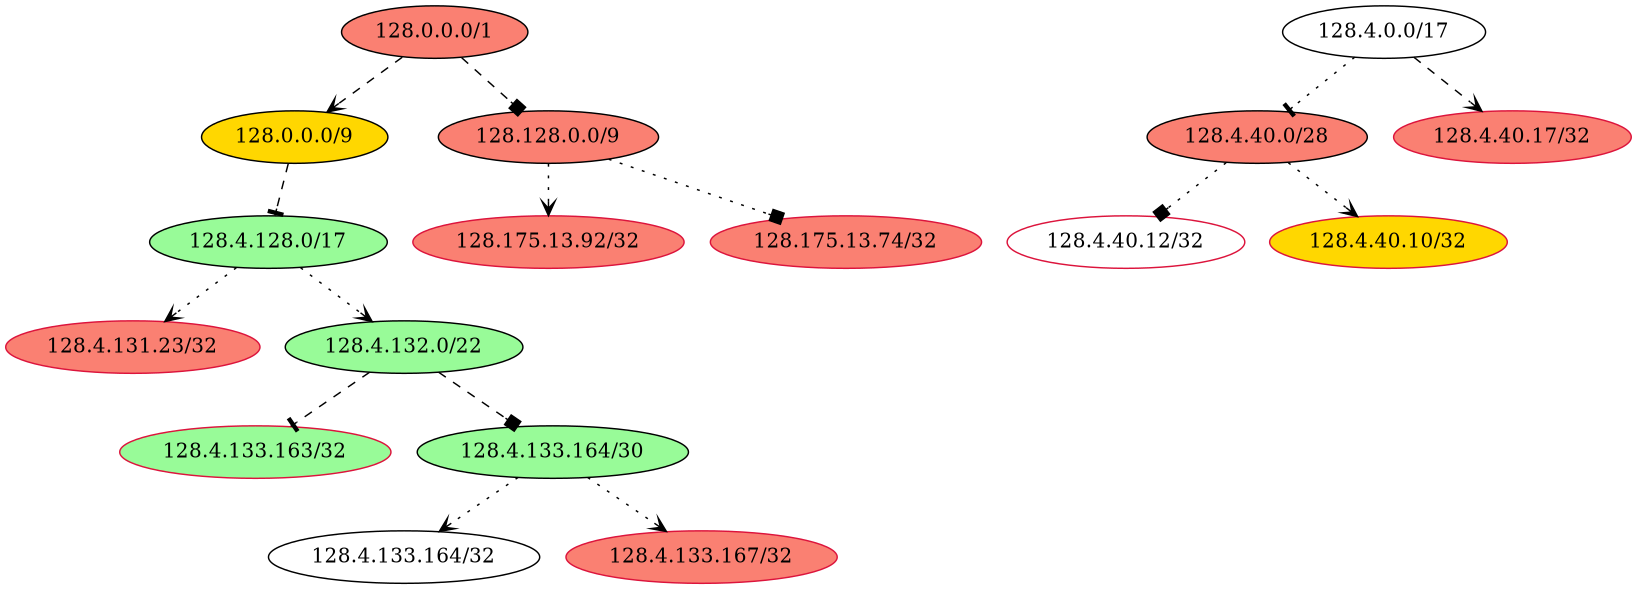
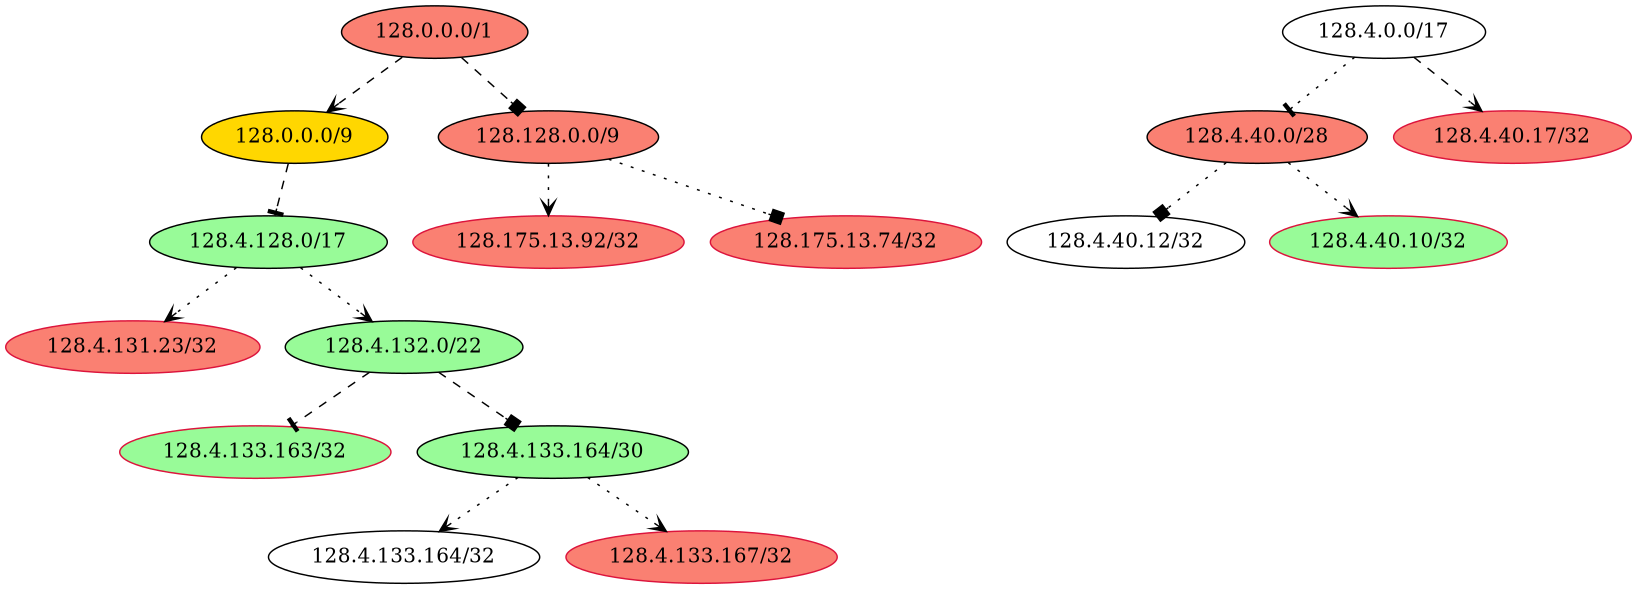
(1126, 242) -> (1126, 242)
(1388, 242) -> (1388, 242)
